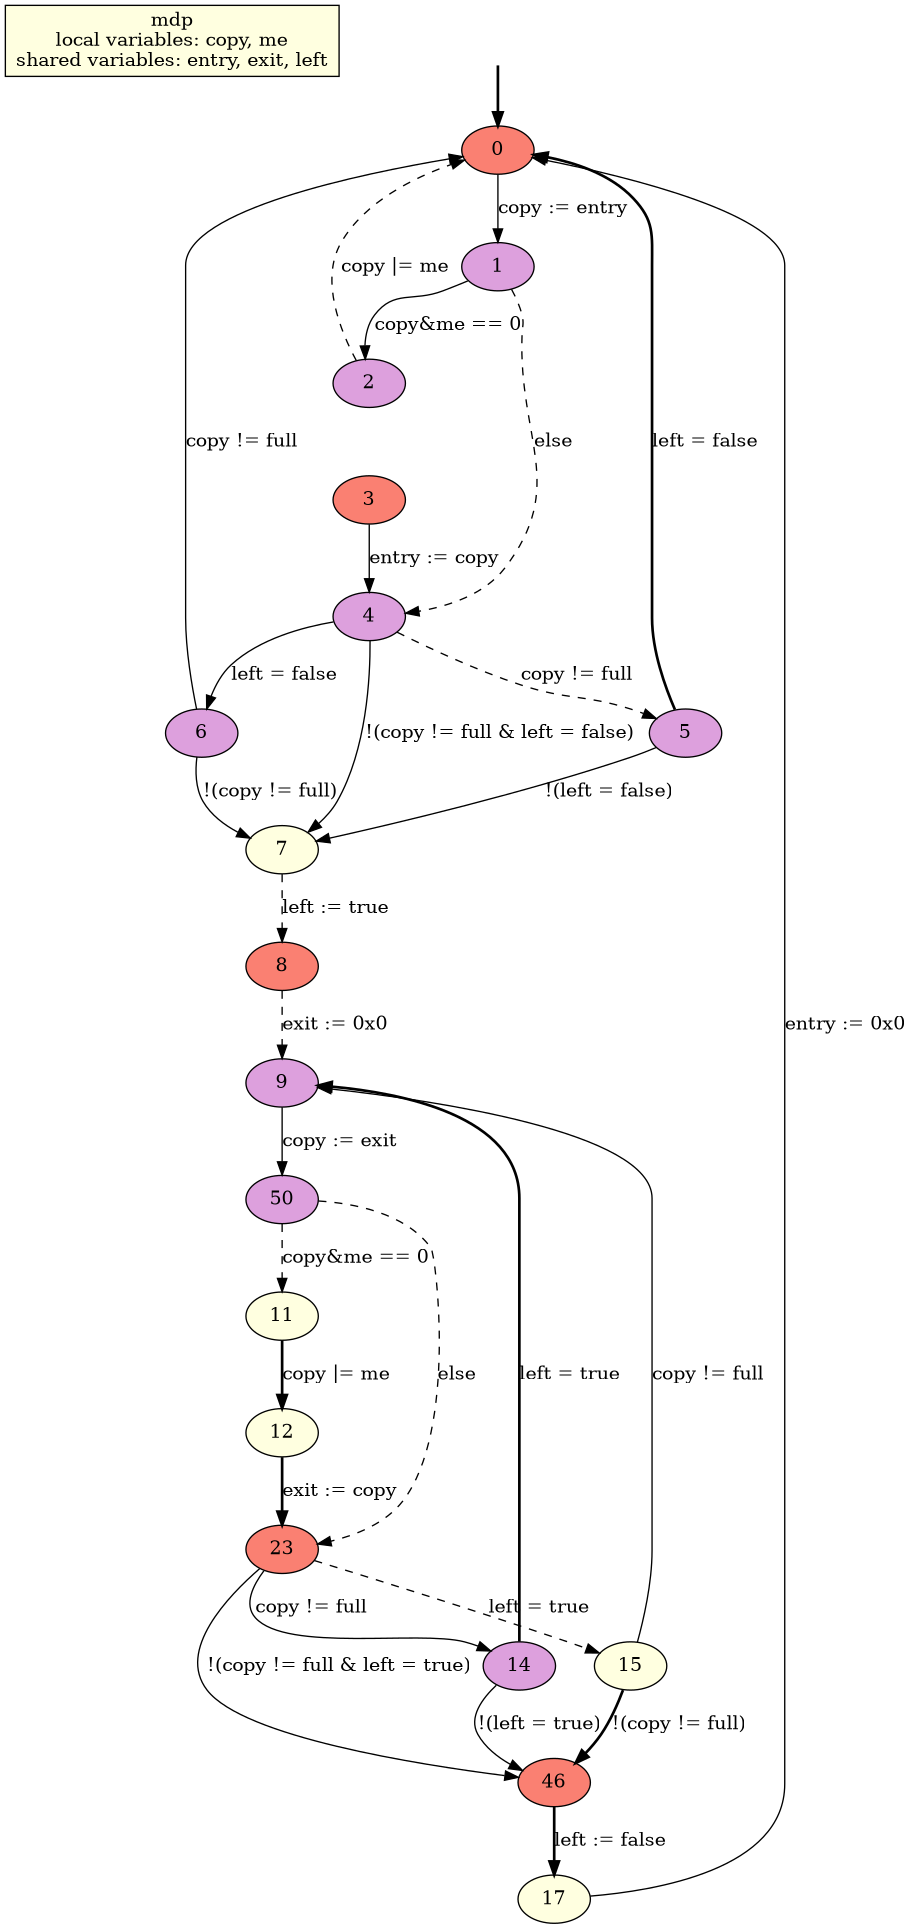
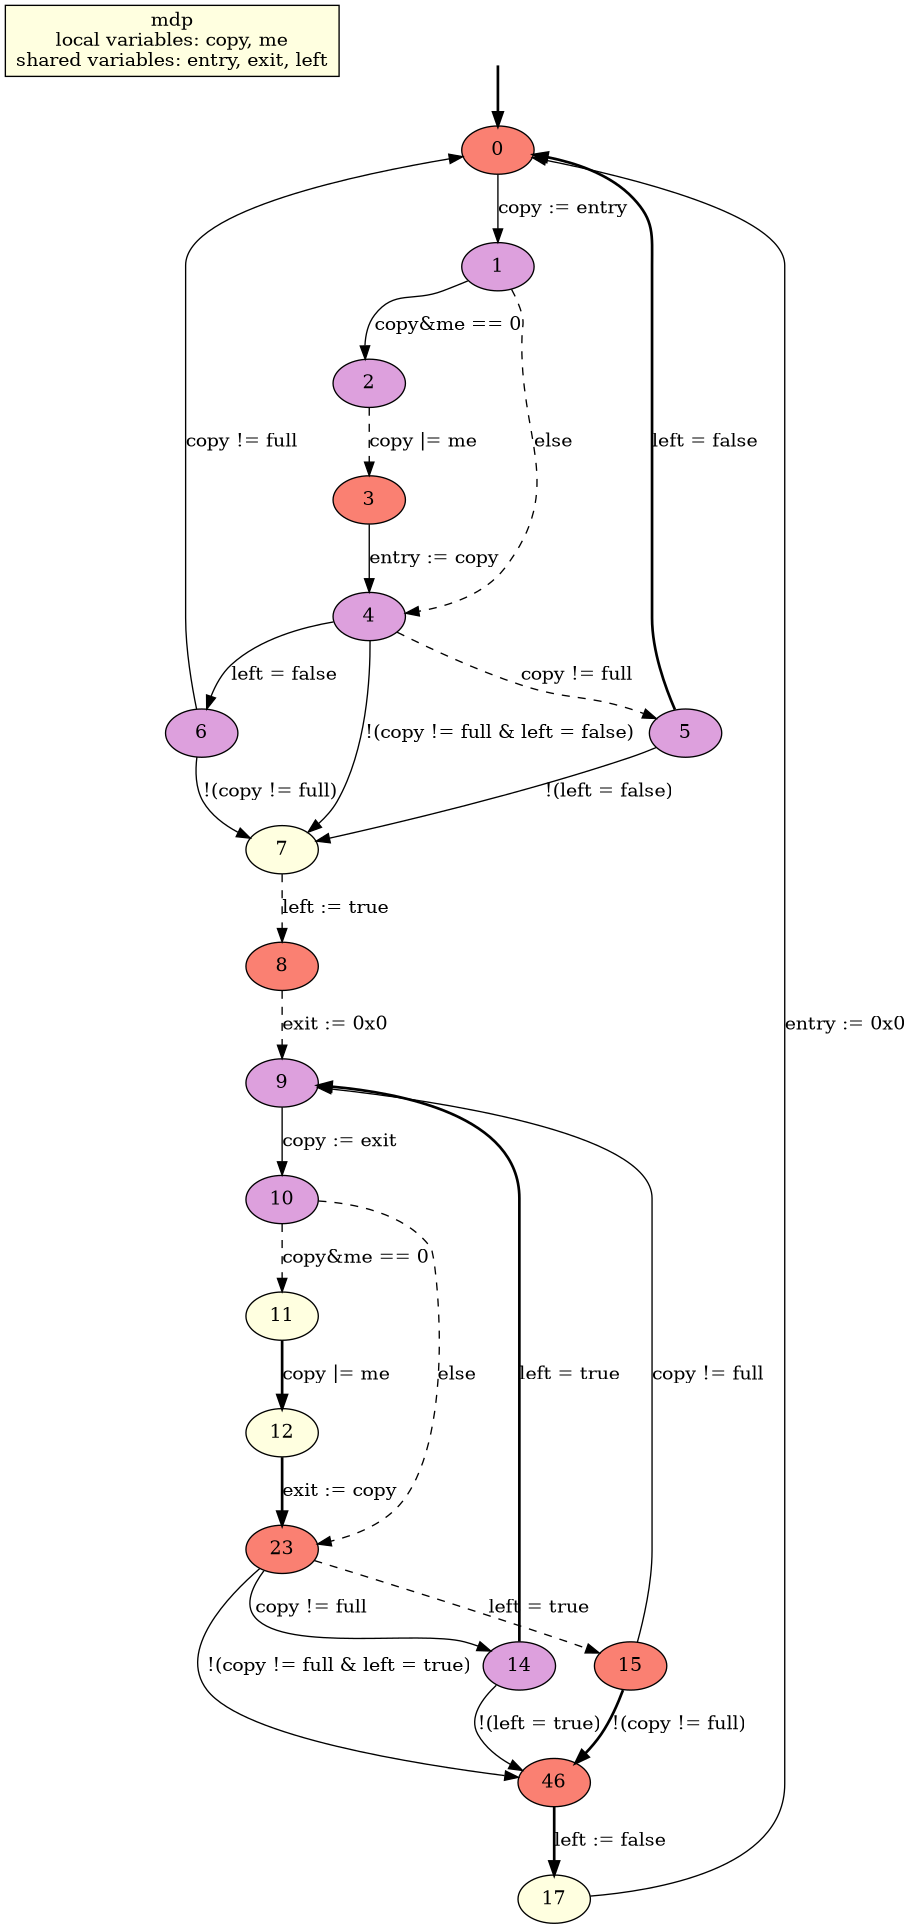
(345, 237) -> (369, 435)
(282, 1200) -> (282, 1200)
(631, 1666) -> (631, 1666)
